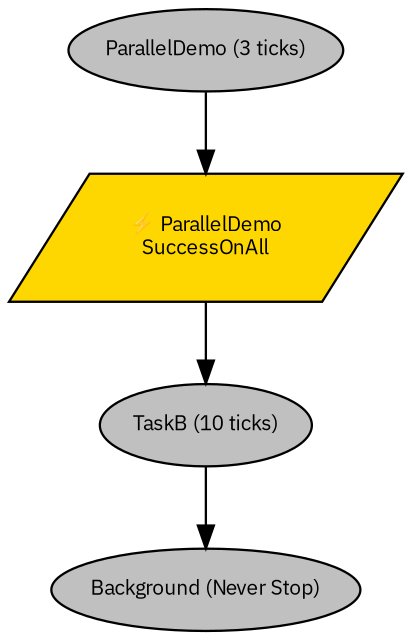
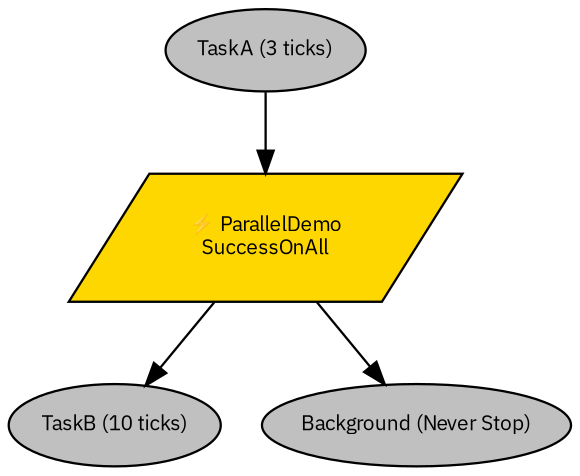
(206, 50) -> (266, 50)
(206, 496) -> (343, 334)
